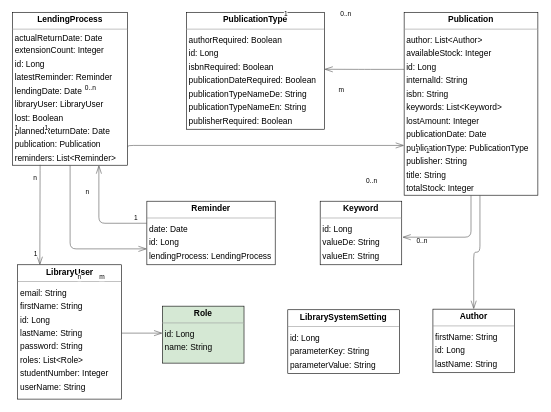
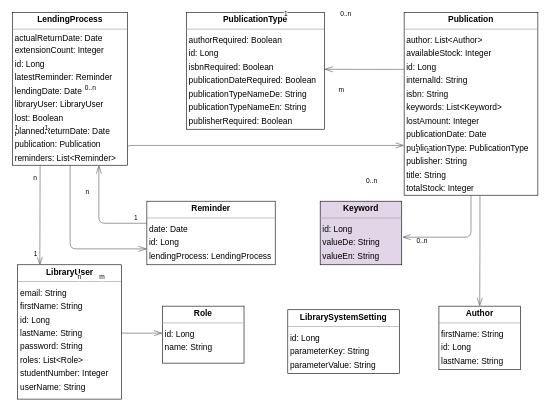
(361, 233) -> (361, 233)
(203, 335) -> (203, 335)
(474, 341) -> (480, 338)
